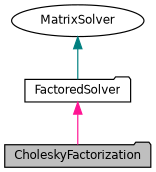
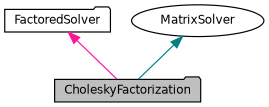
(78, 64) -> (156, 62)
